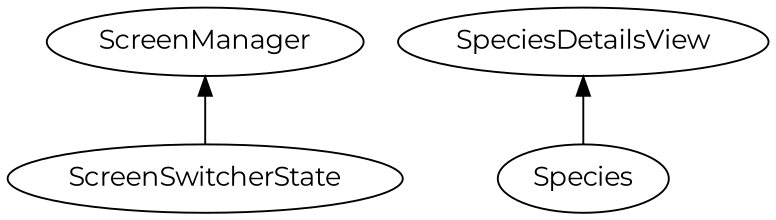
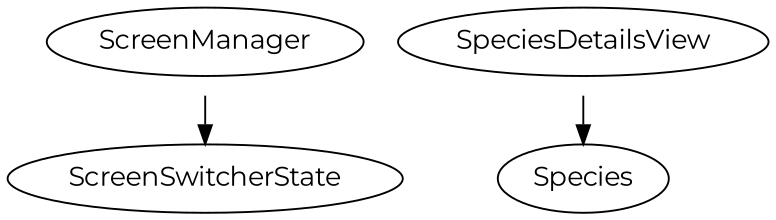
(205, 120) -> (205, 110)
(583, 120) -> (583, 110)
